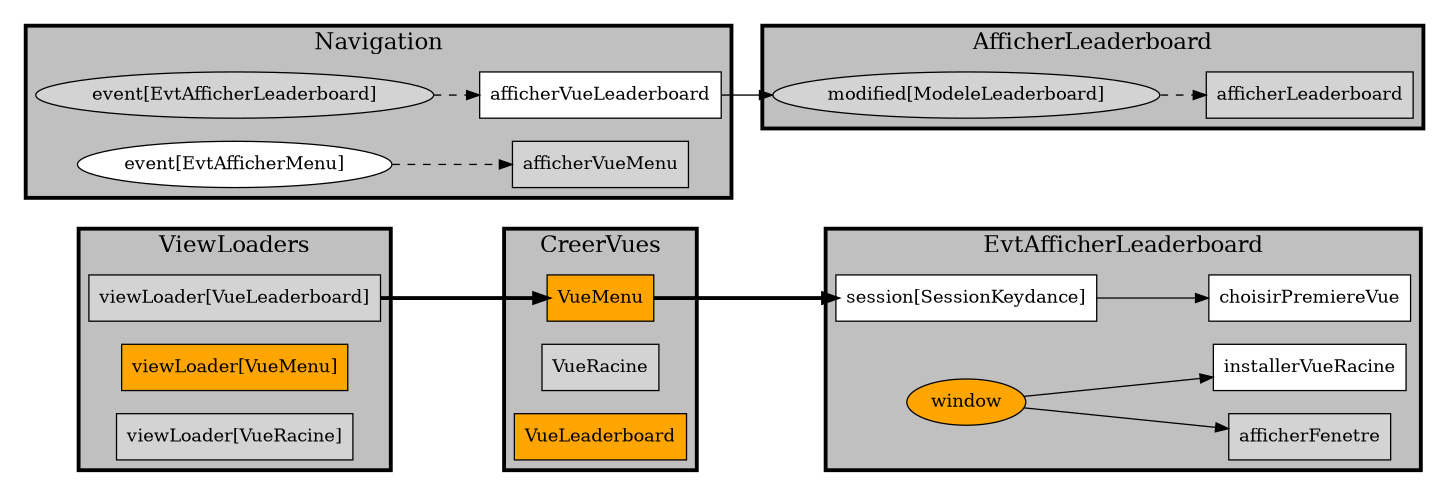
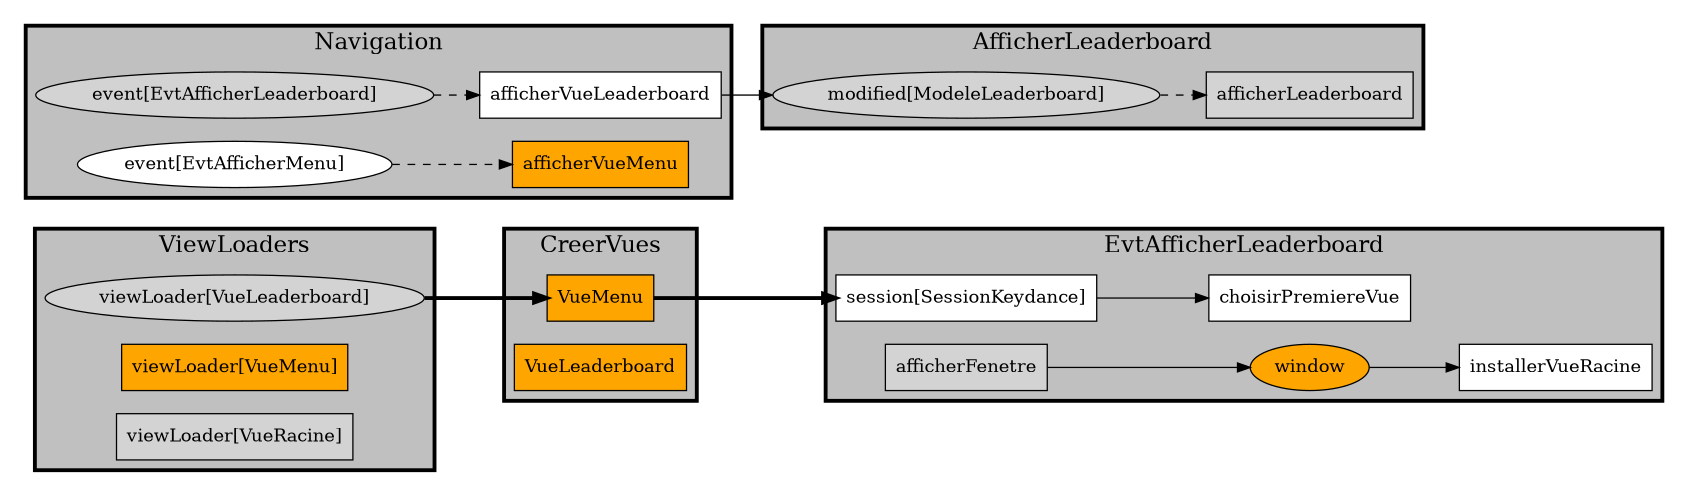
(600, 164) -> (600, 164)
(235, 298) -> (235, 298)
(600, 367) -> none
(1120, 418) -> (1142, 367)
